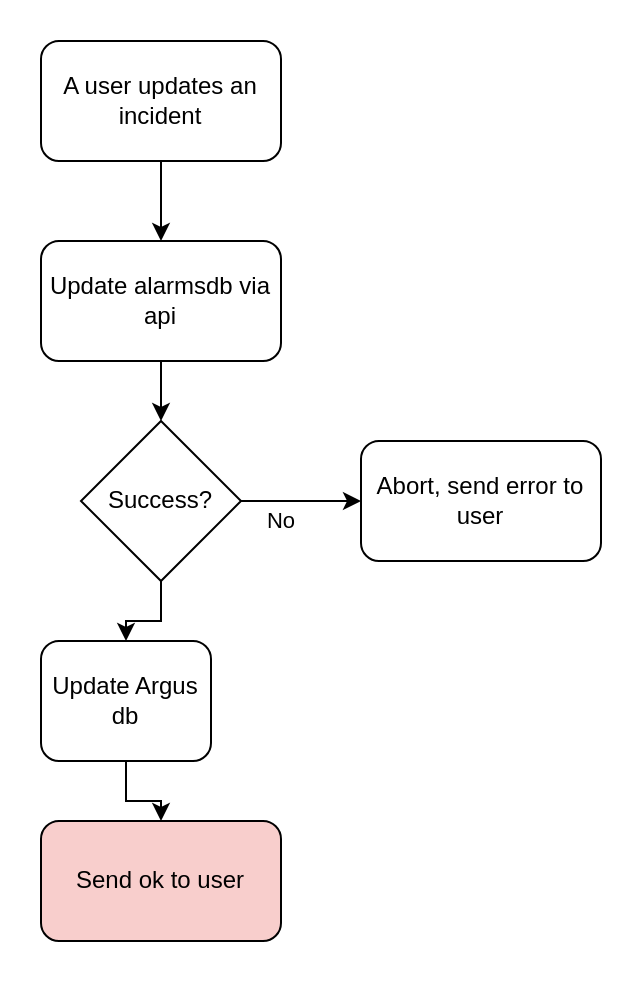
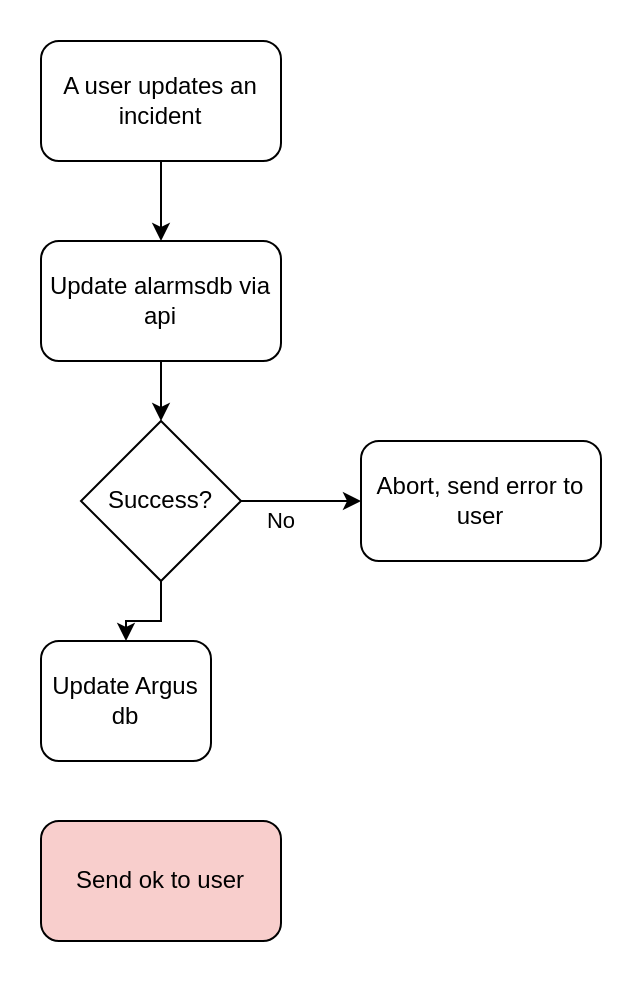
(127, 801) -> none
